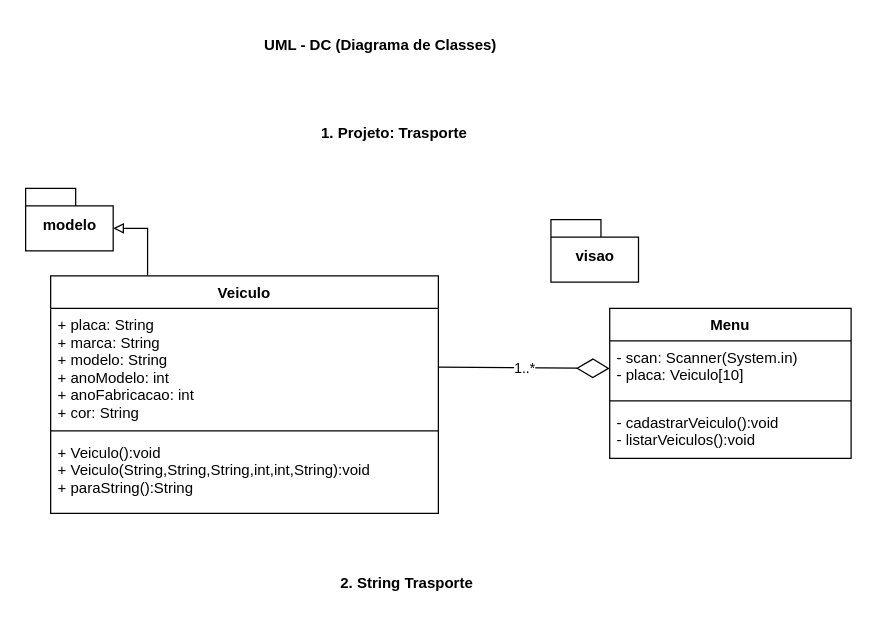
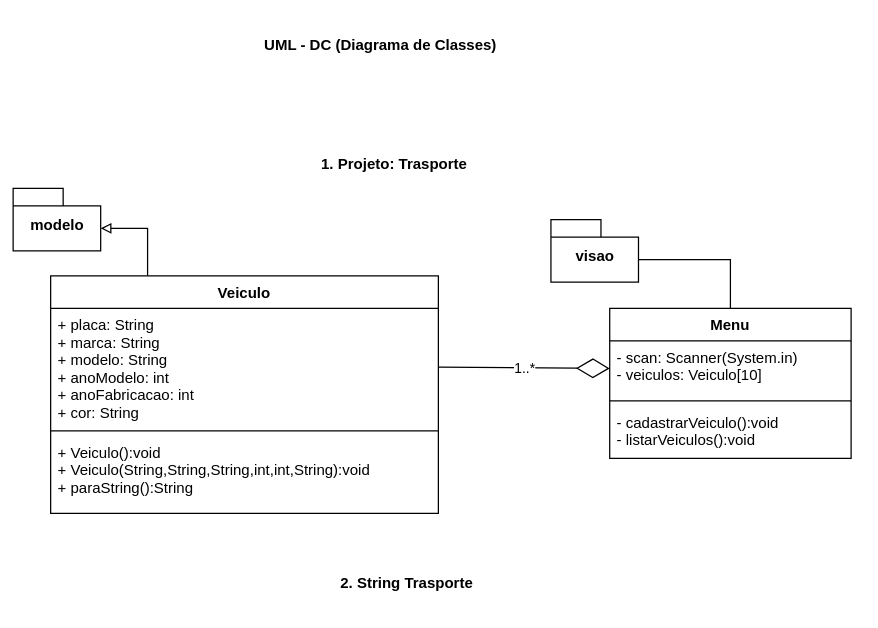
(394, 132) -> (394, 163)
(69, 219) -> (57, 219)
none -> (709, 259)
(716, 358) -> (716, 358)
